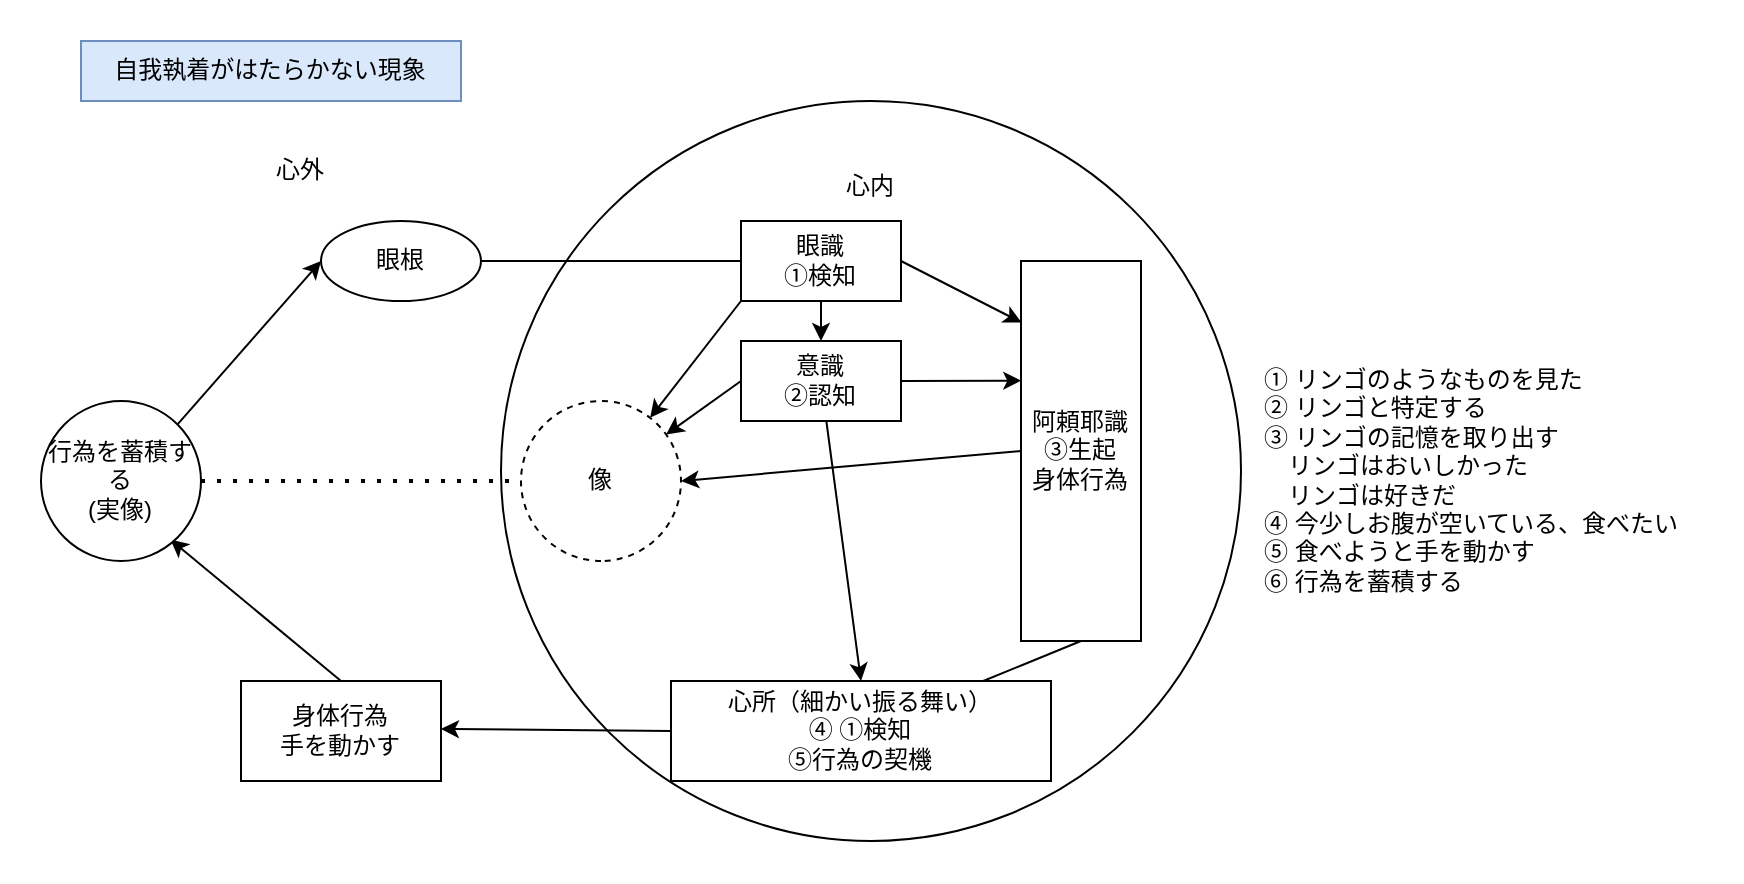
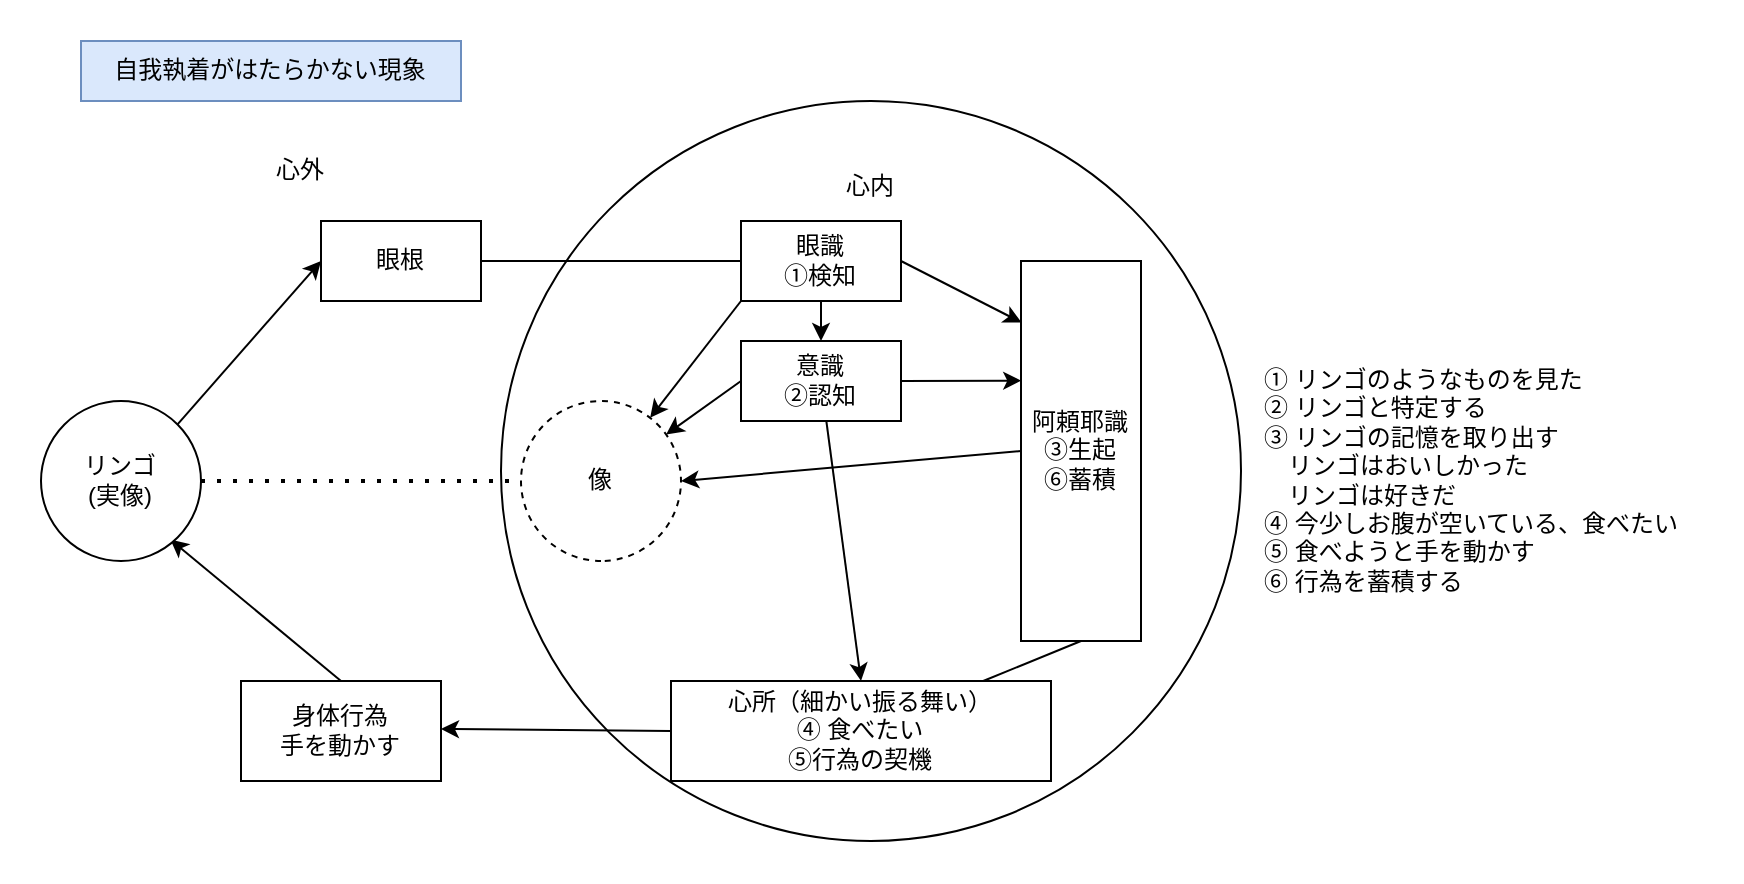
(401, 261) -> (401, 261)
(1081, 451) -> (1081, 451)
(121, 481) -> (121, 481)
(861, 731) -> (861, 731)
